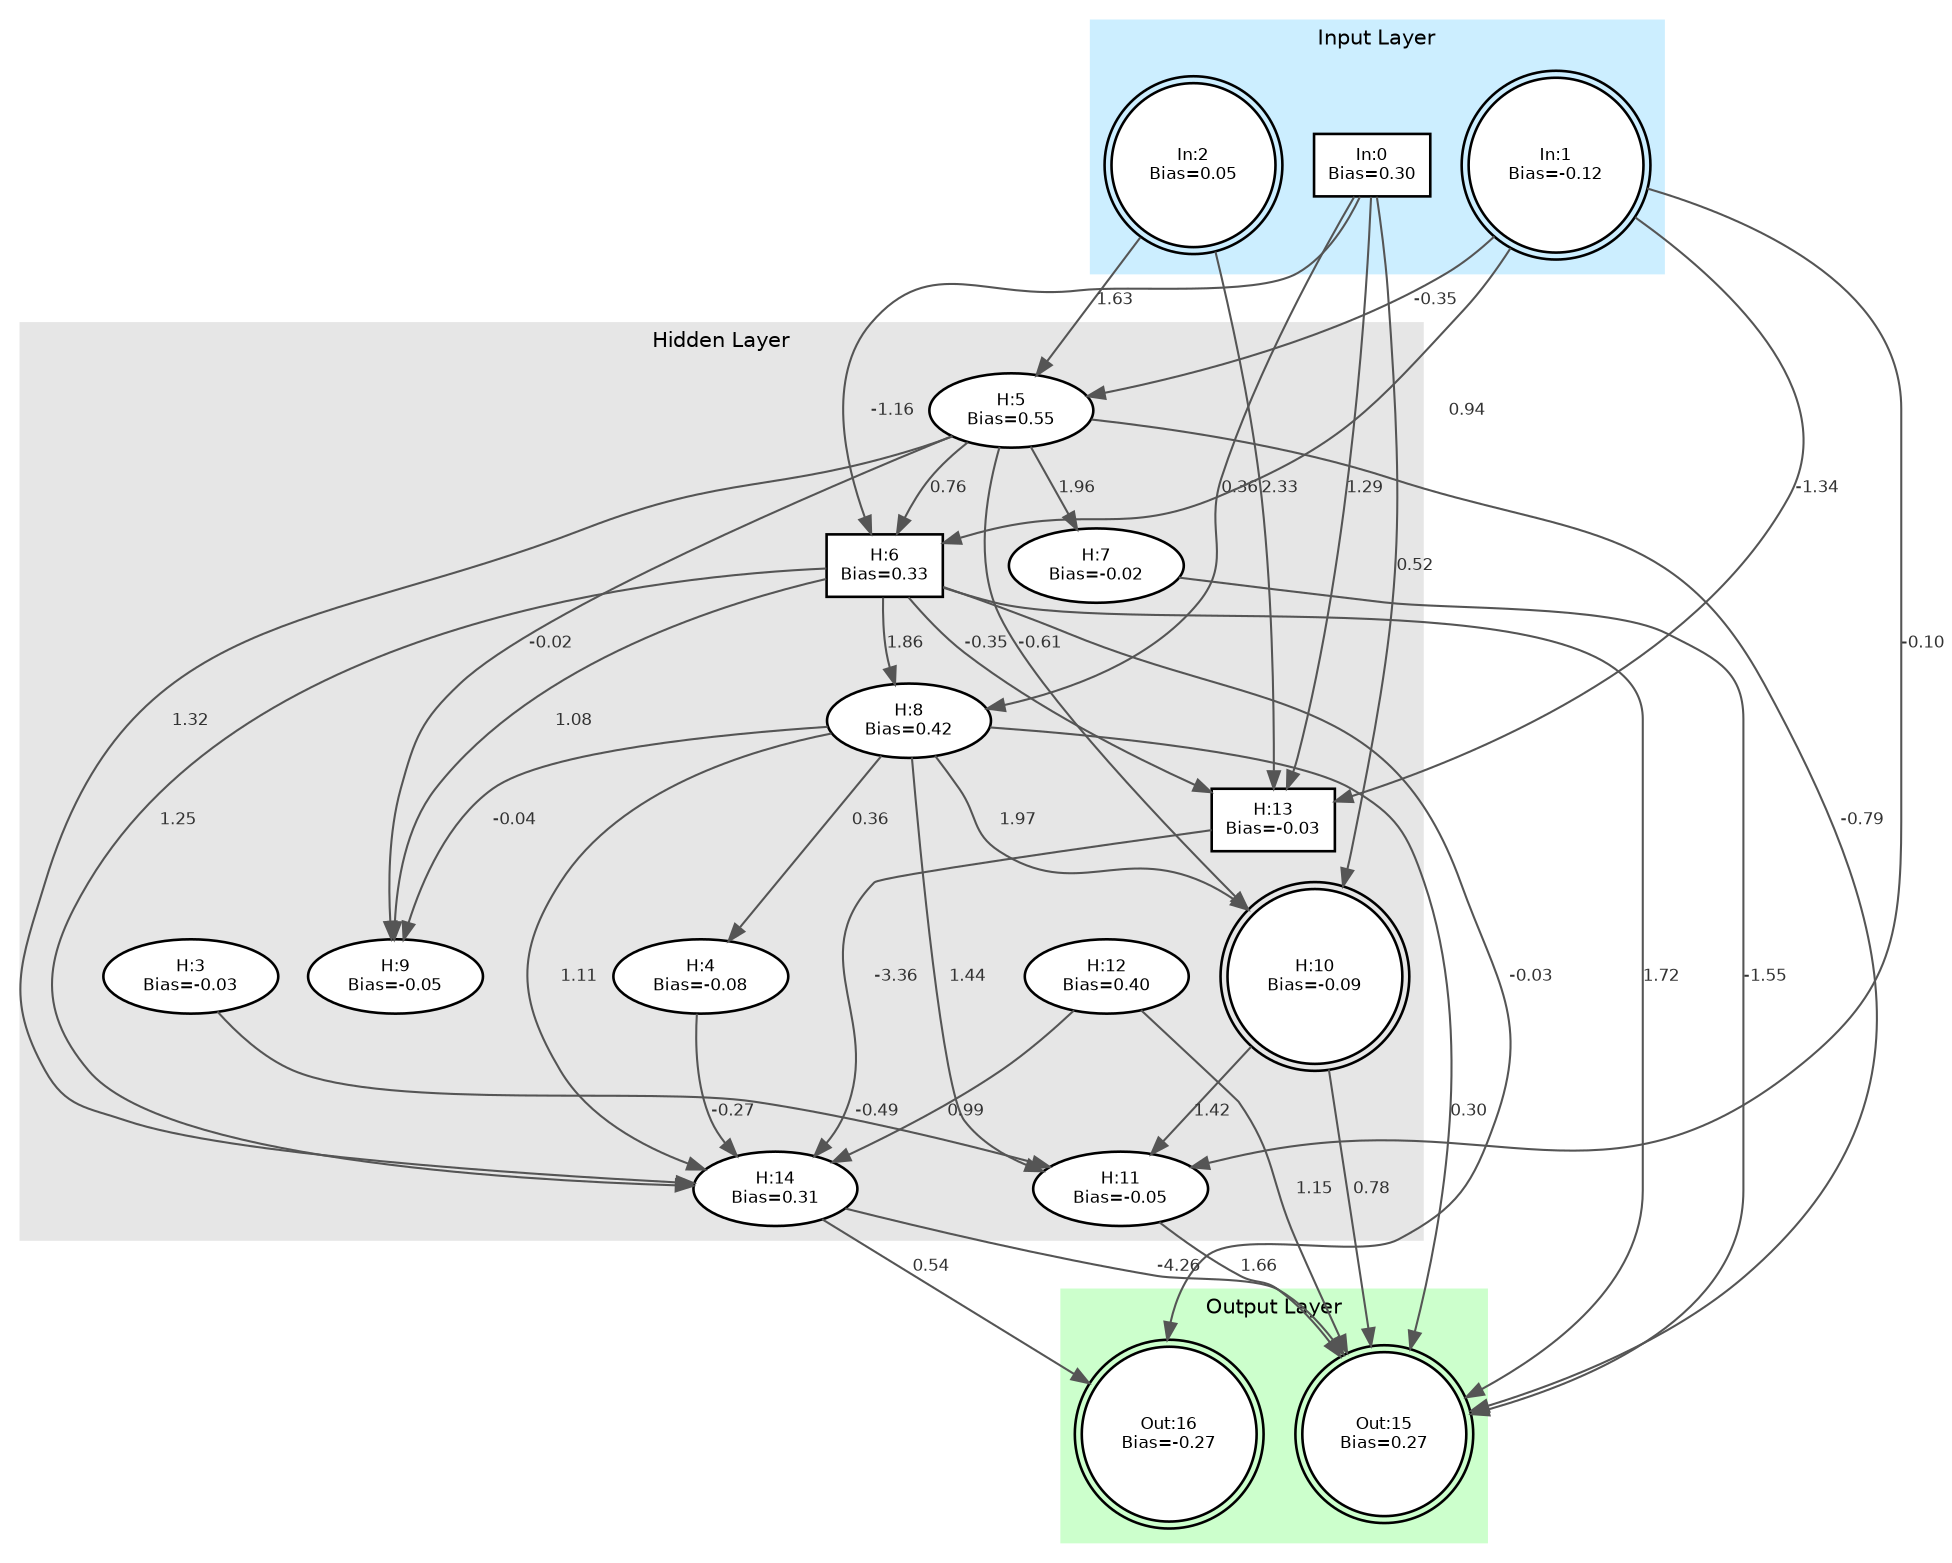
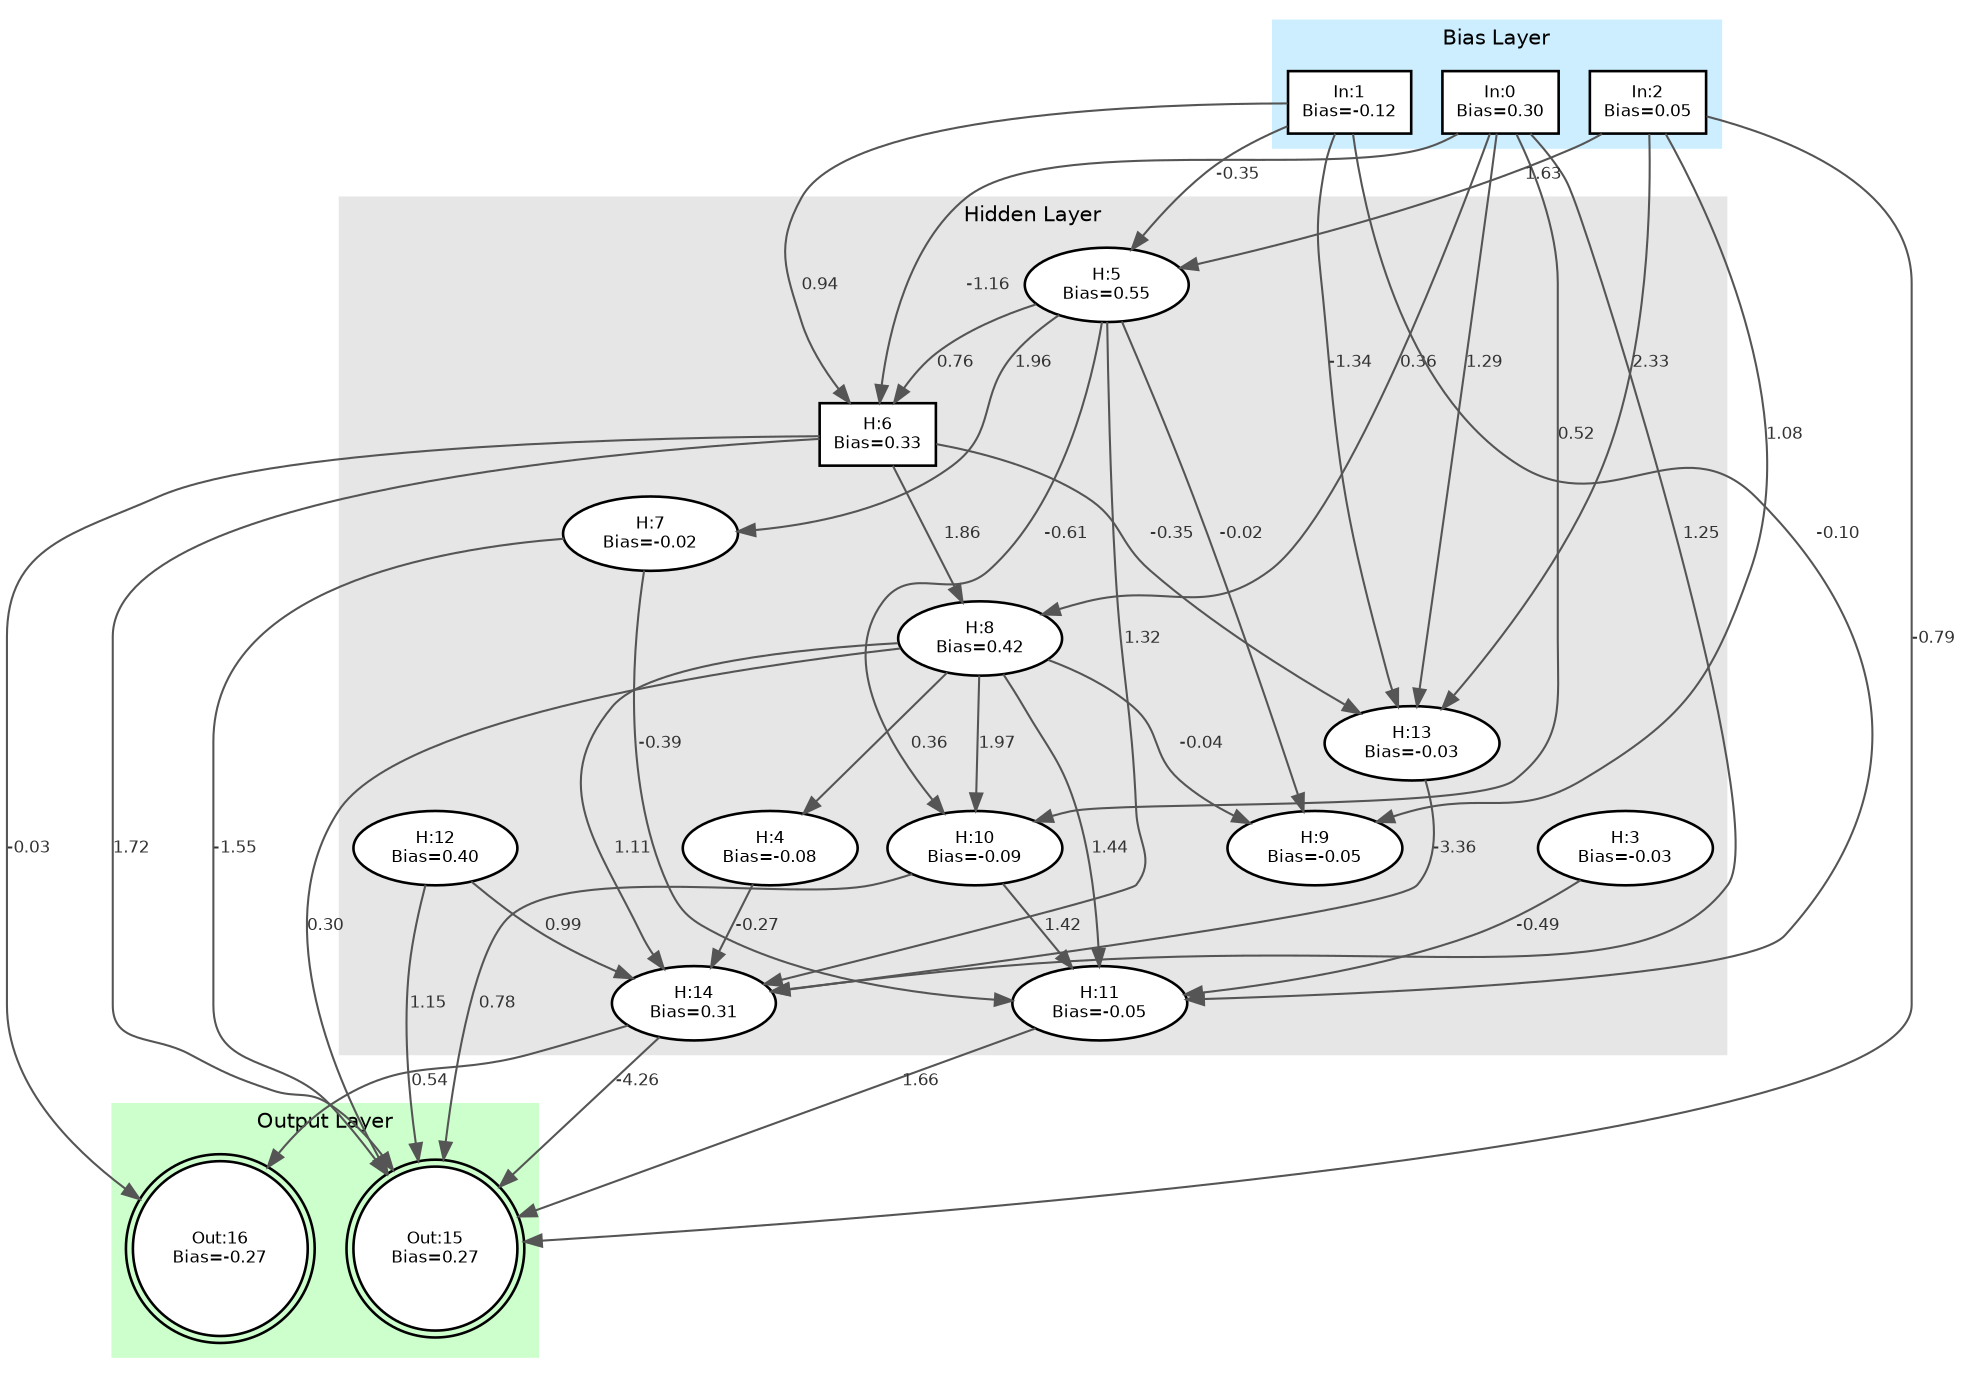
(1377, 39) -> (1497, 39)
(1193, 165) -> (1648, 102)
(1556, 165) -> (1350, 102)
(552, 688) -> (1748, 577)
(1809, 771) -> (1739, 1099)
(1273, 820) -> (1412, 743)
(95, 875) -> (1658, 933)
none -> (677, 902)
(1315, 976) -> (975, 848)
